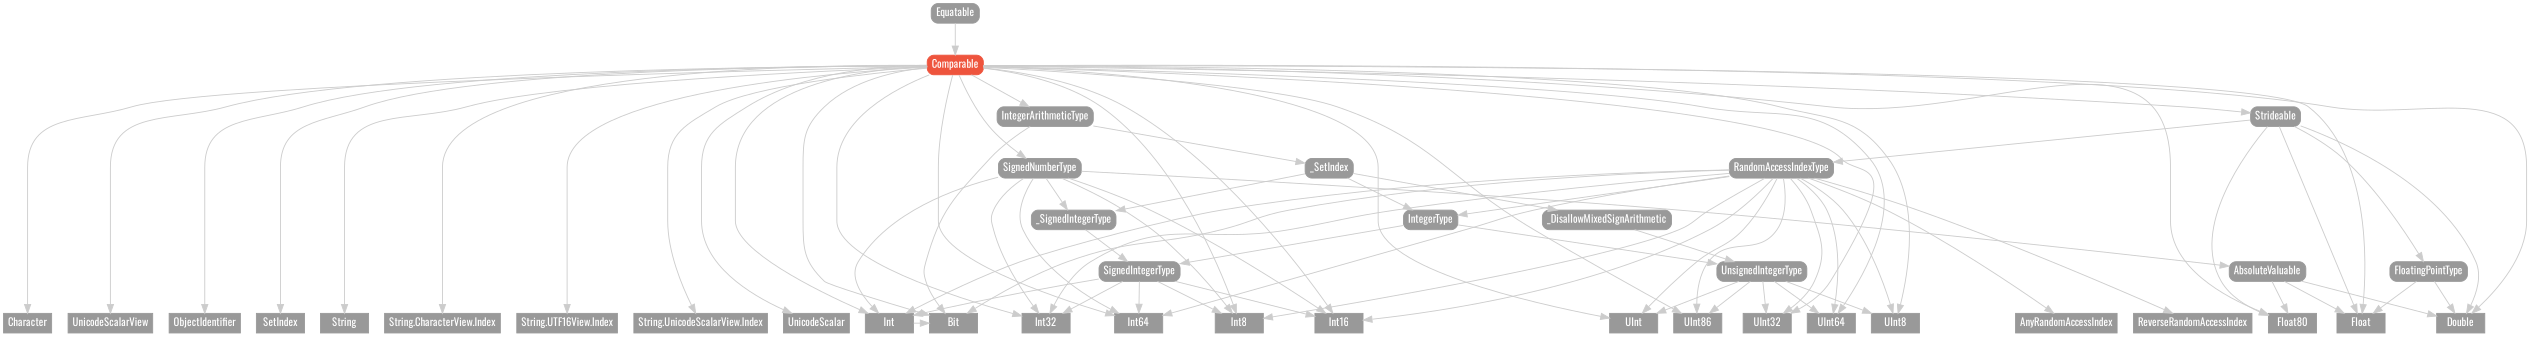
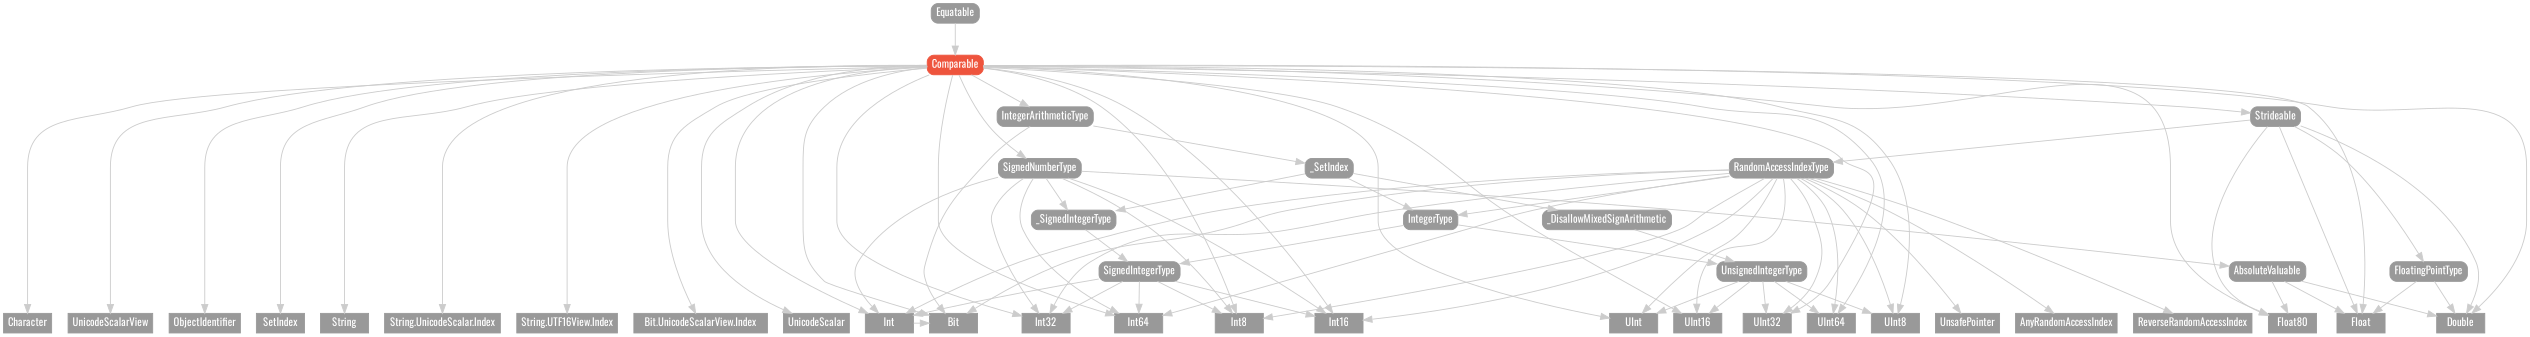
(442, 323) -> (442, 323)
(701, 323) -> (701, 323)
(1698, 323) -> (1698, 323)
none -> (1968, 323)
